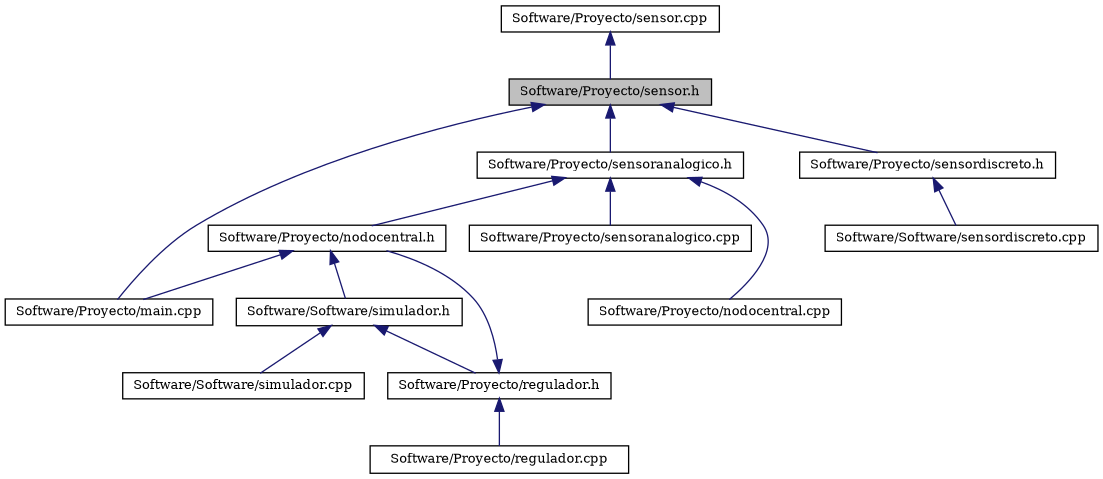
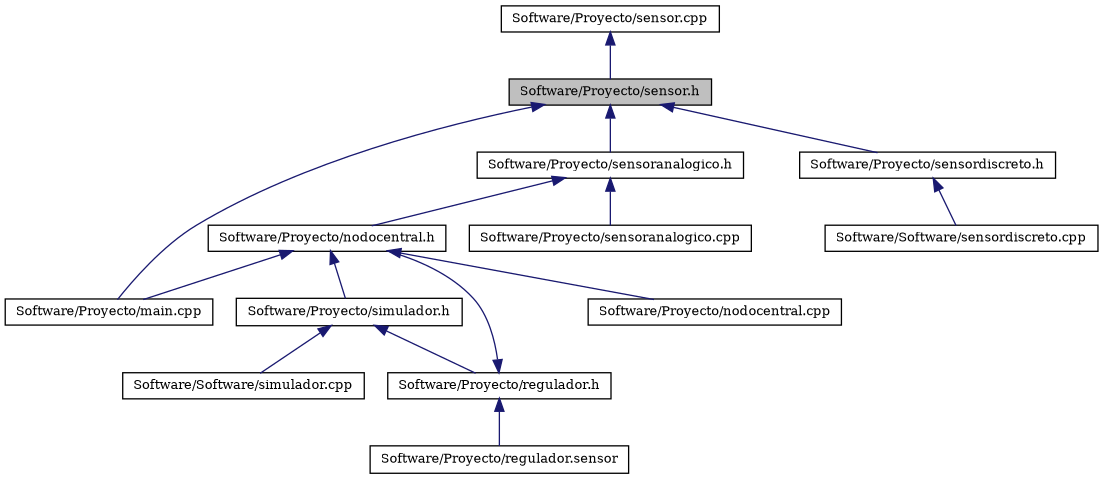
(766, 231) -> (527, 276)
(349, 312) -> (349, 312)
(499, 460) -> (499, 460)
